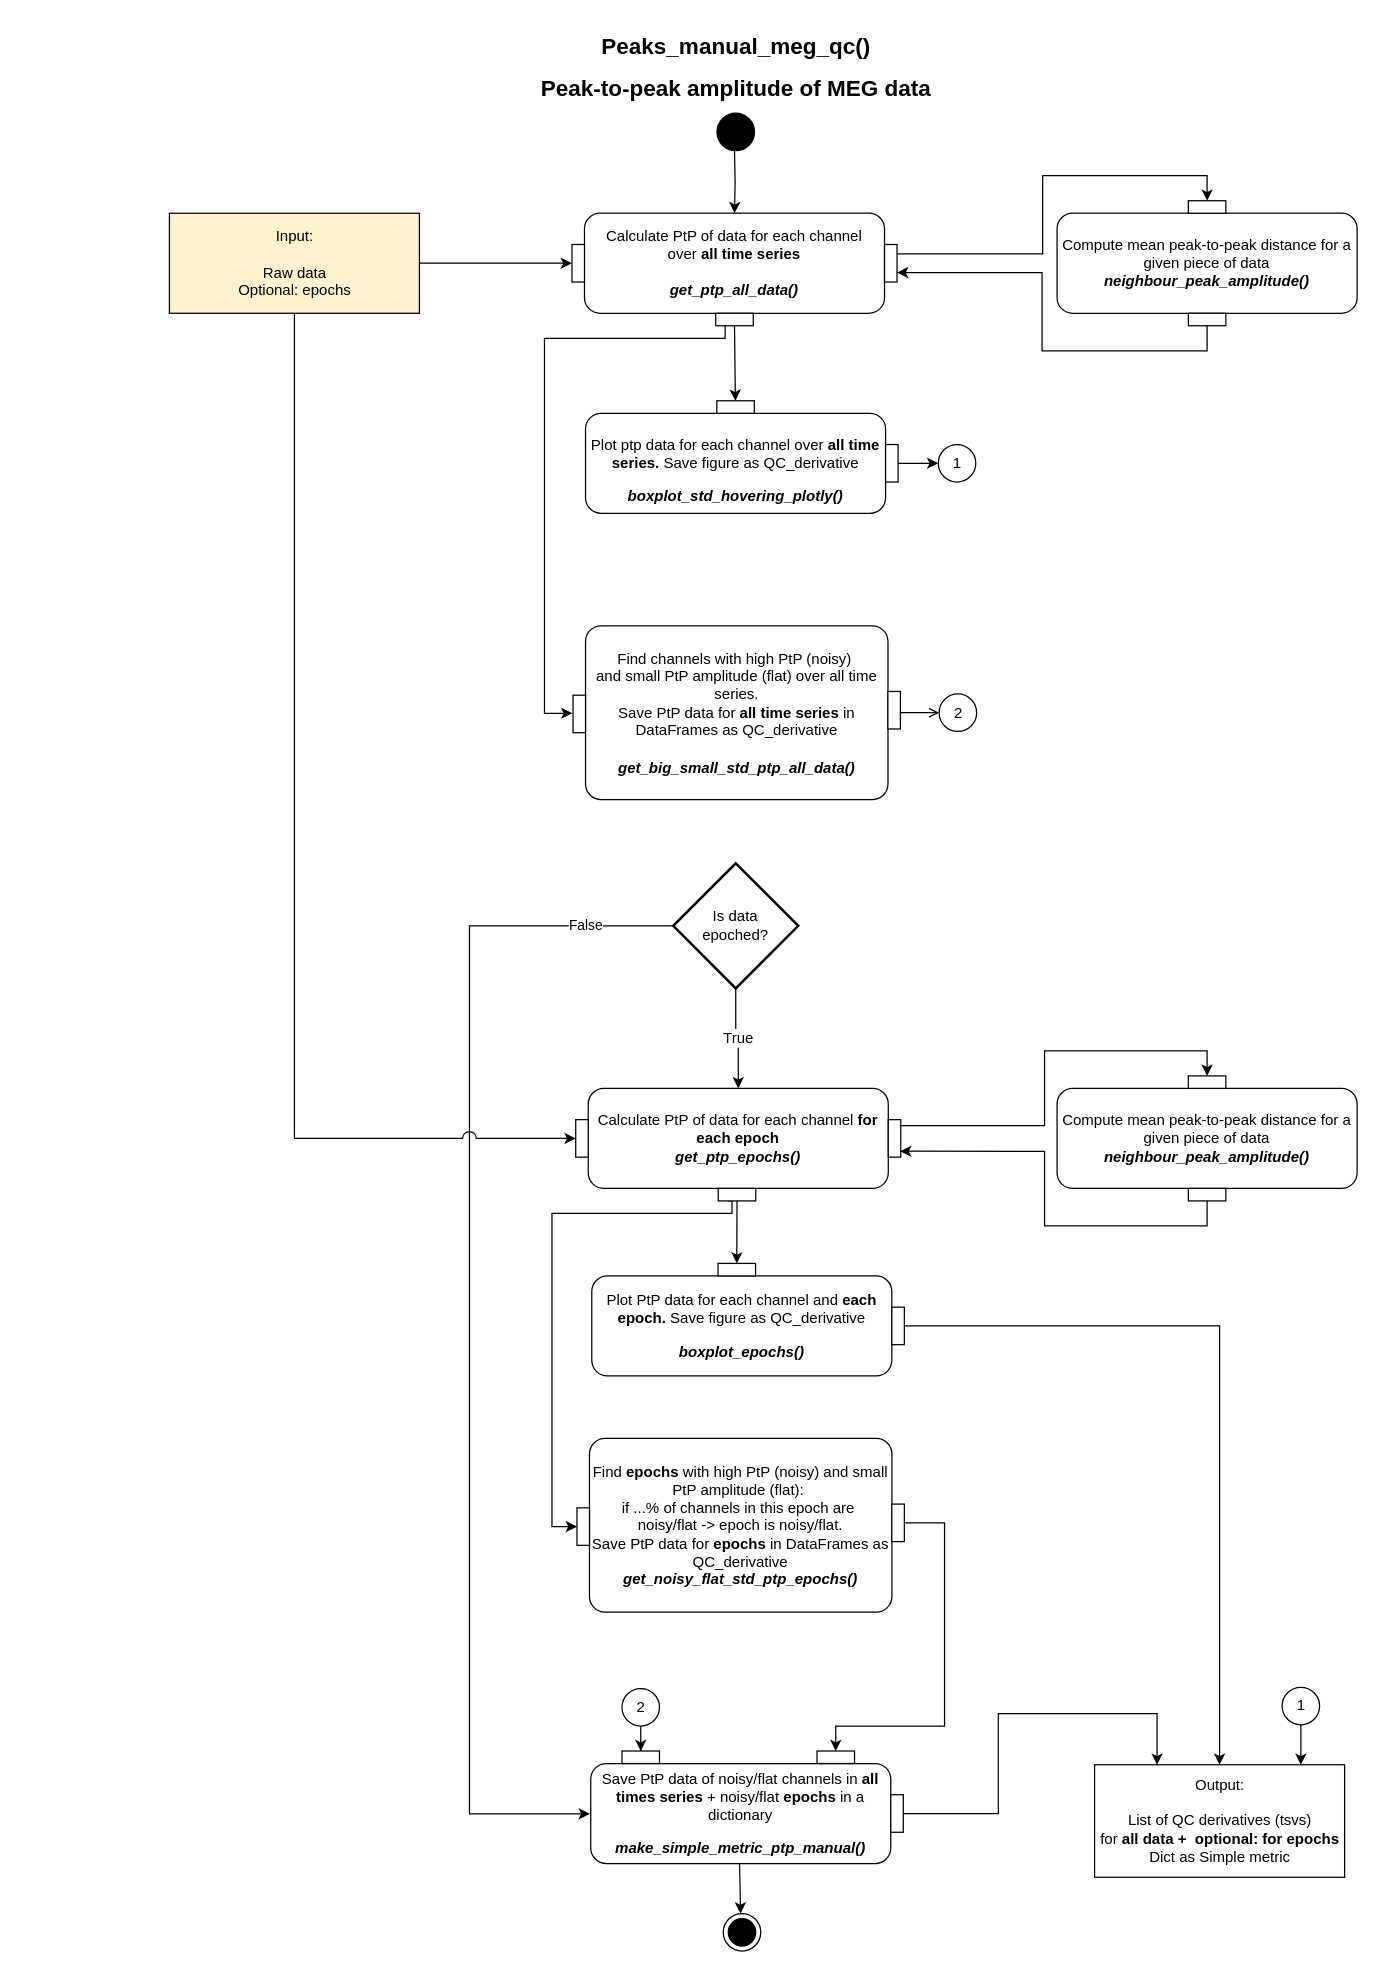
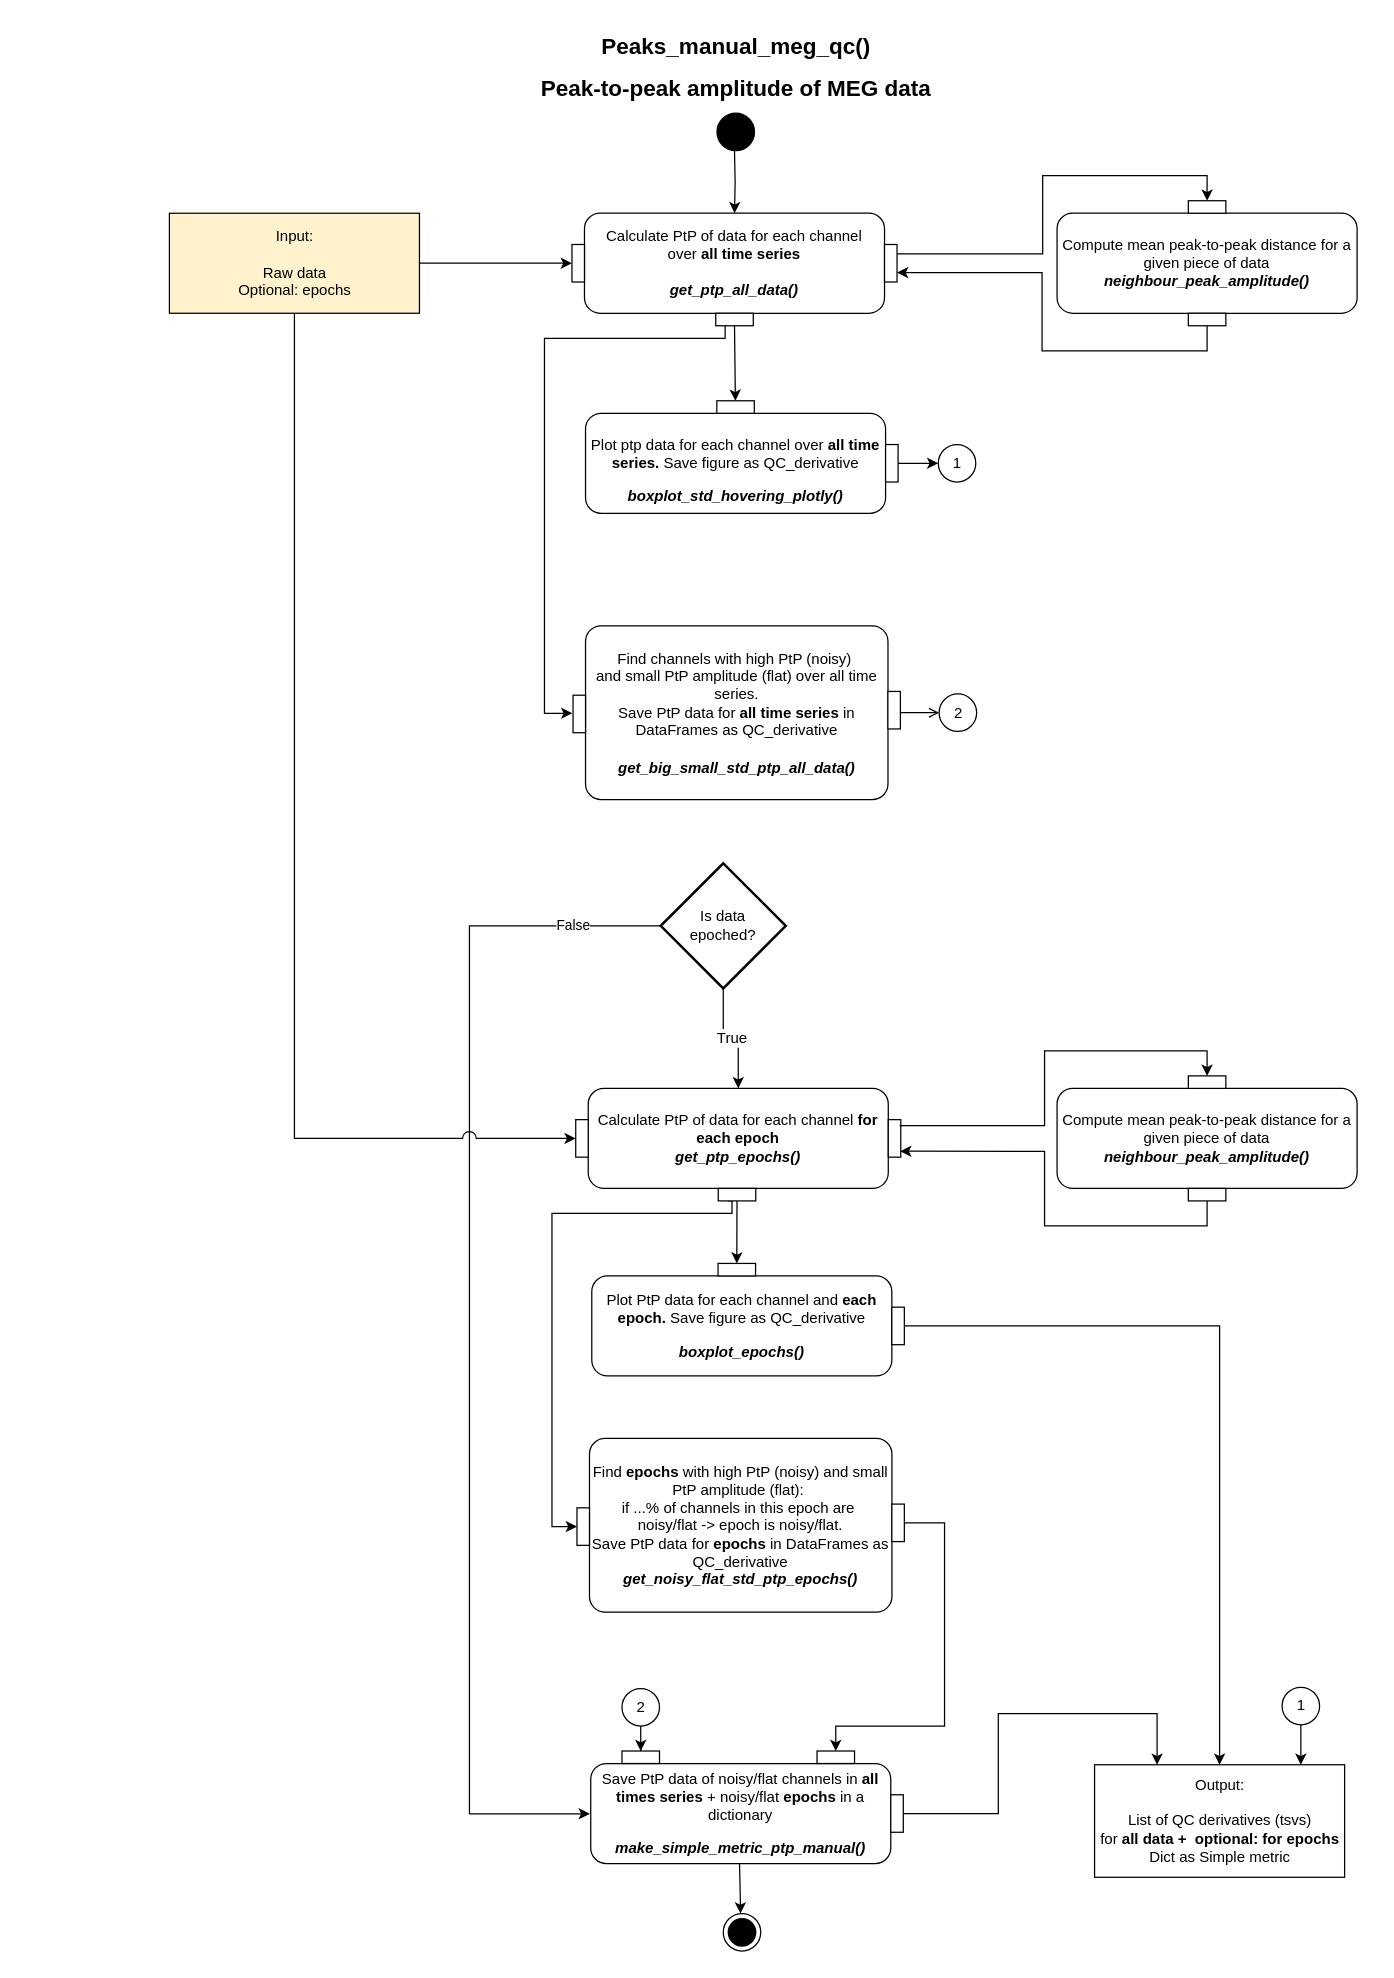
(736, 926) -> (723, 926)
